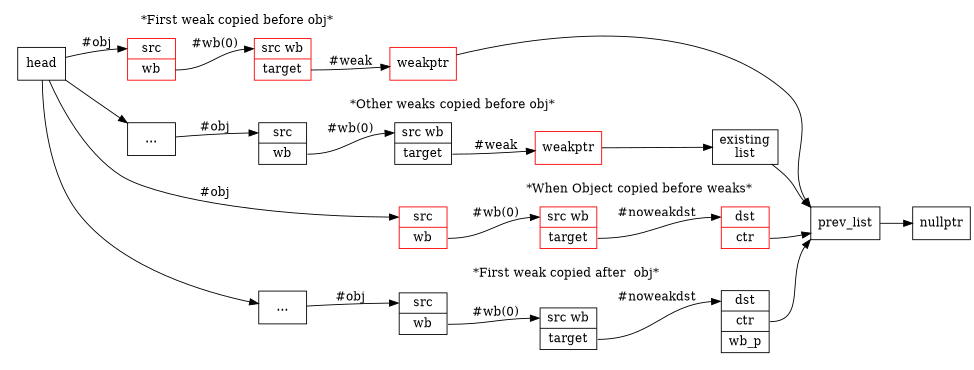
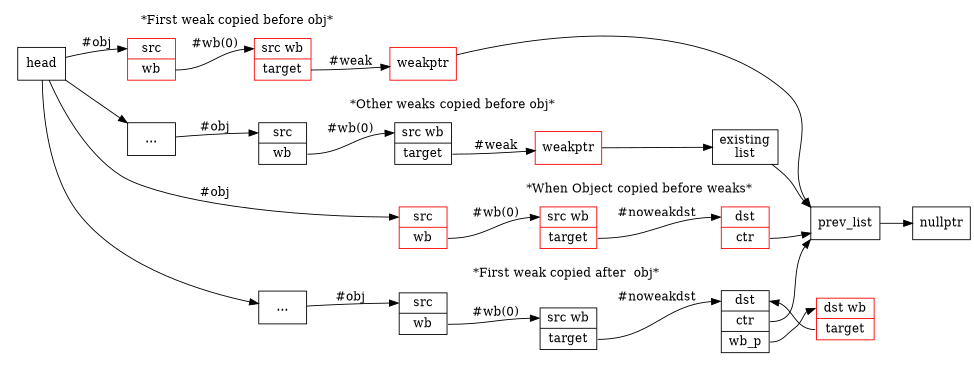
none -> (845, 319)
